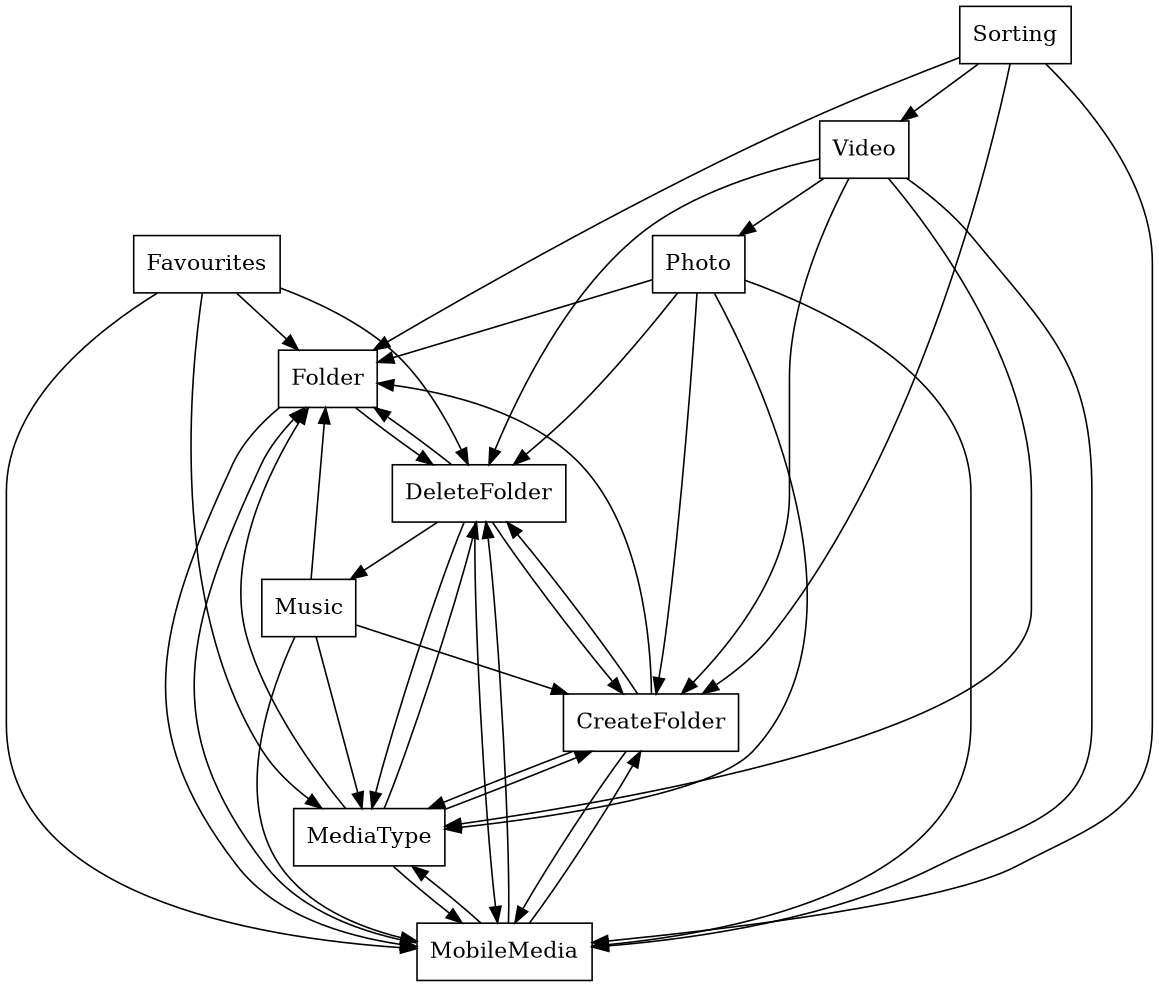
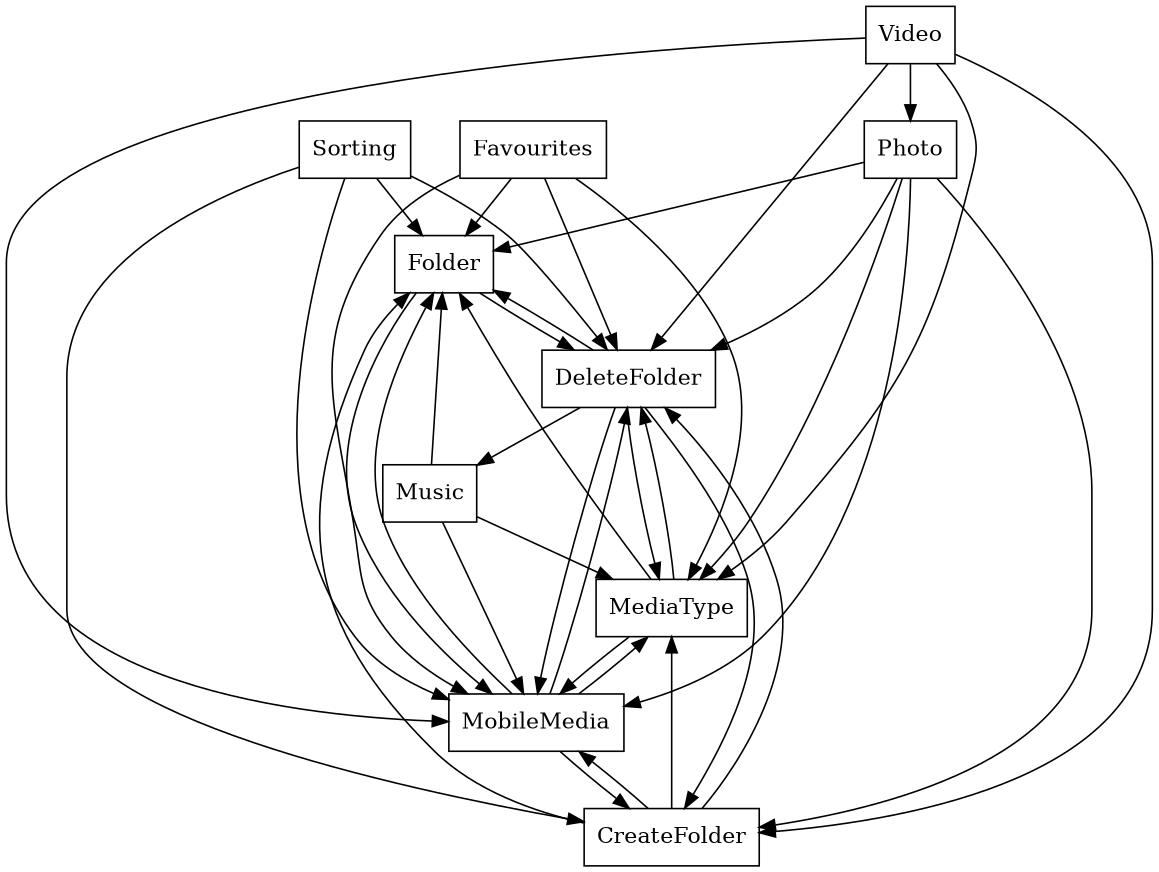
(946, 88) -> (506, 235)
(454, 657) -> none
(511, 784) -> none
